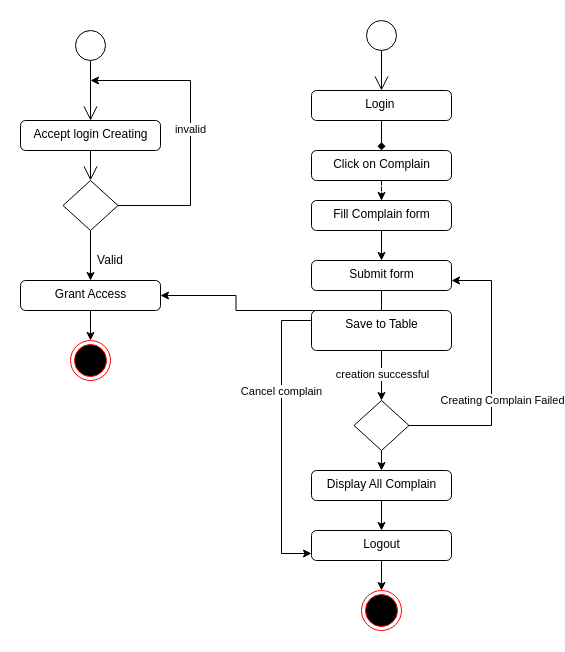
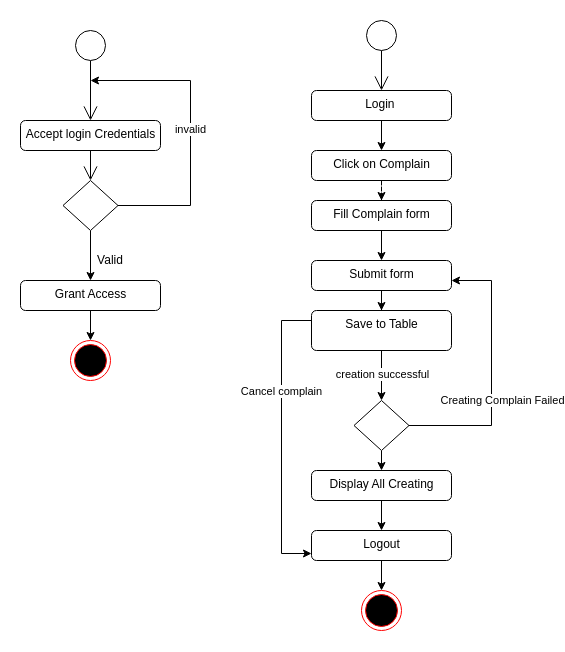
(91, 135) -> (91, 135)
(382, 141) -> (382, 142)
(236, 309) -> (382, 309)
(382, 485) -> (382, 485)
